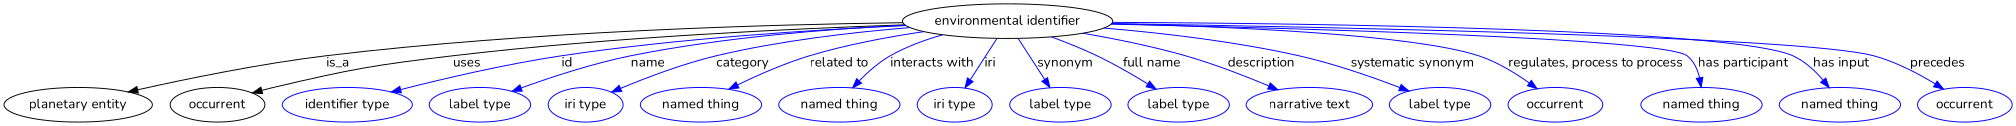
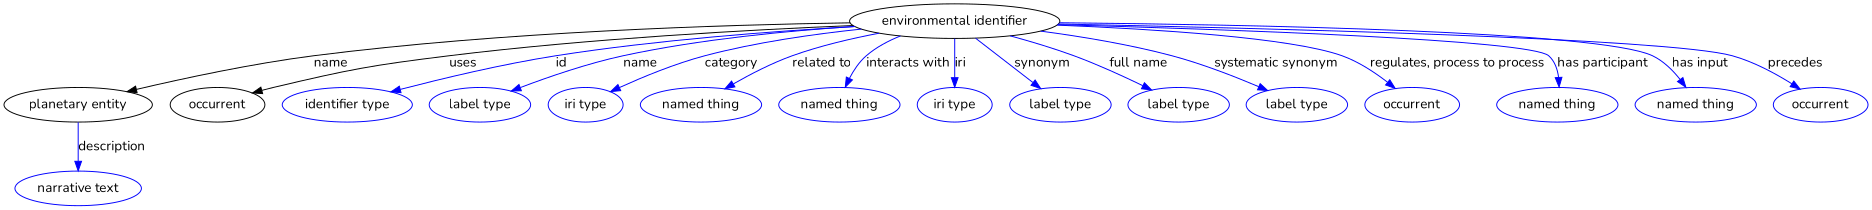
(1178, 54) -> (78, 142)
(338, 63) -> (331, 63)
